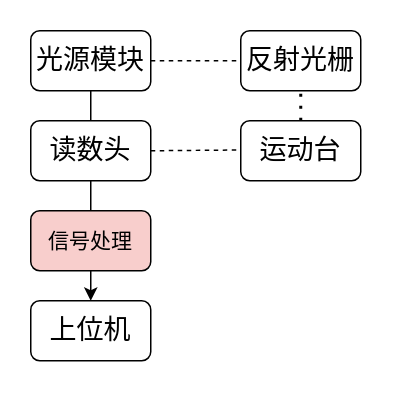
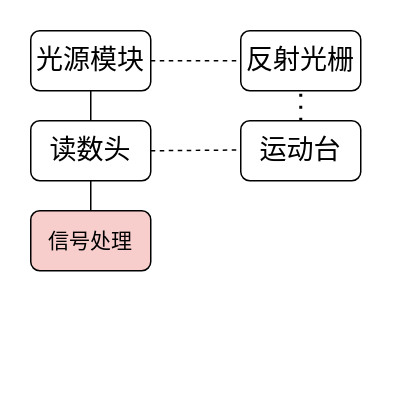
(91, 281) -> none
(91, 331) -> none
